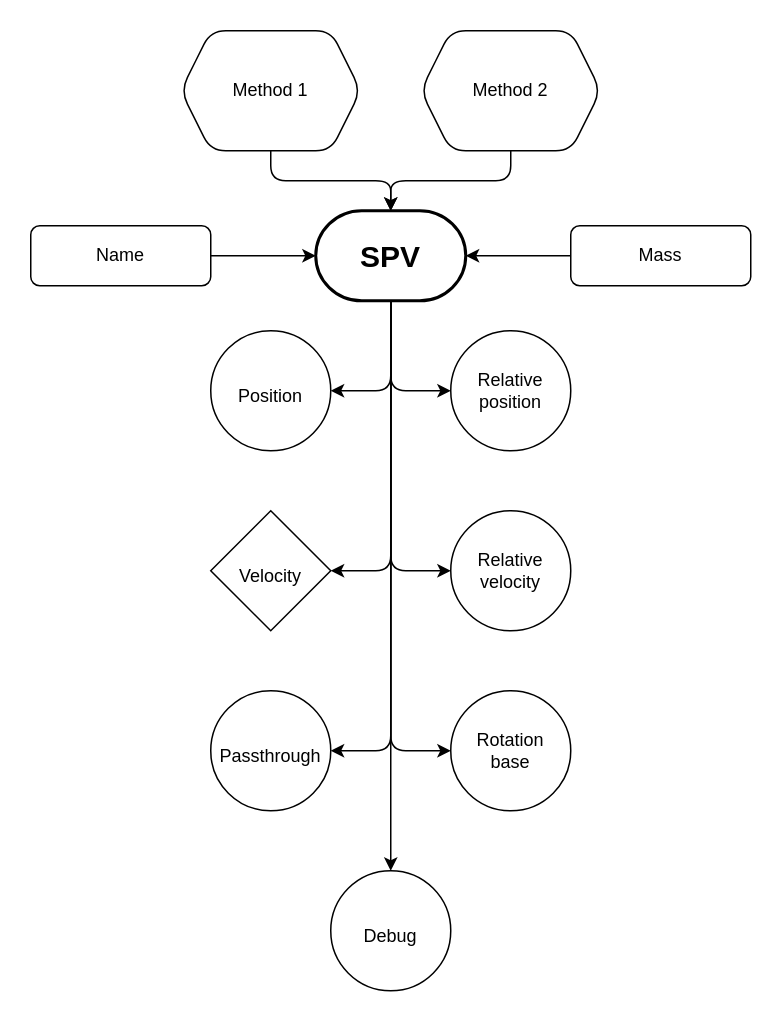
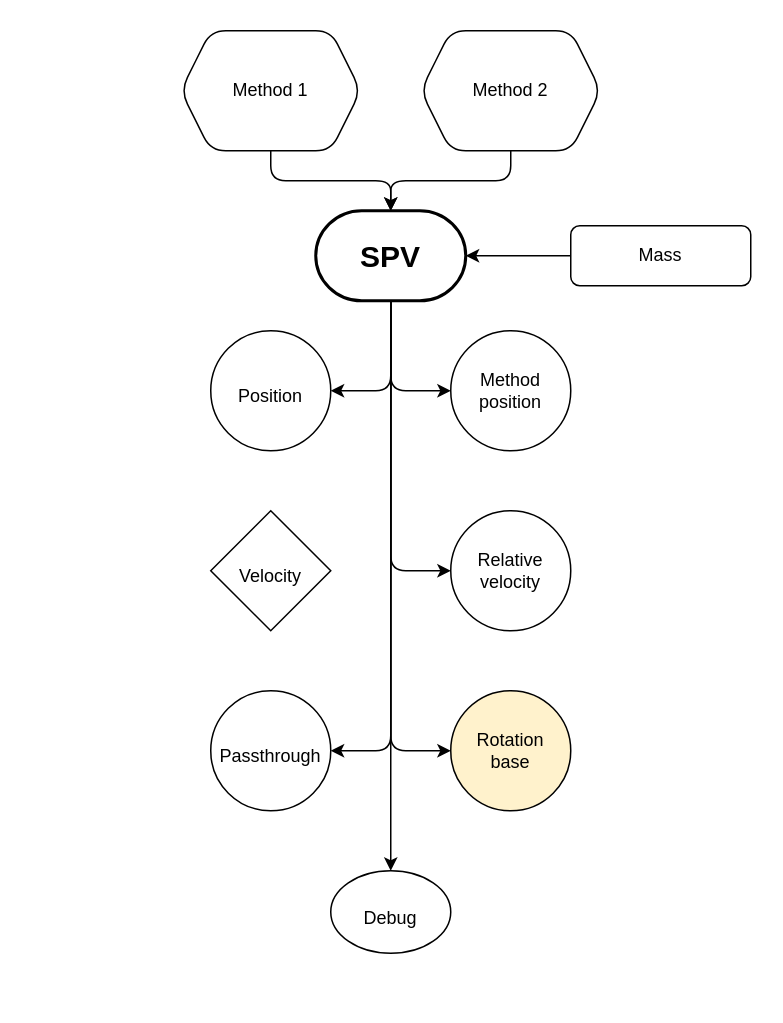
(121, 256) -> none
(258, 256) -> none
(511, 391) -> (511, 391)
(365, 571) -> none
(511, 751) -> (511, 751)
(391, 931) -> (391, 912)
